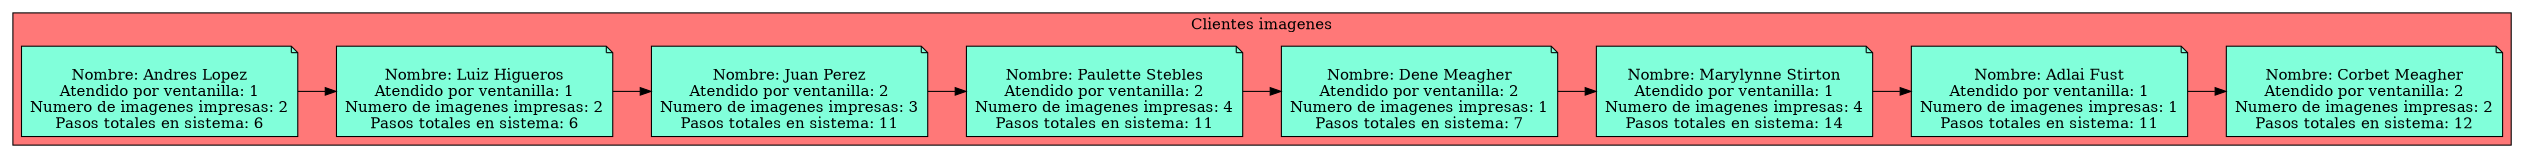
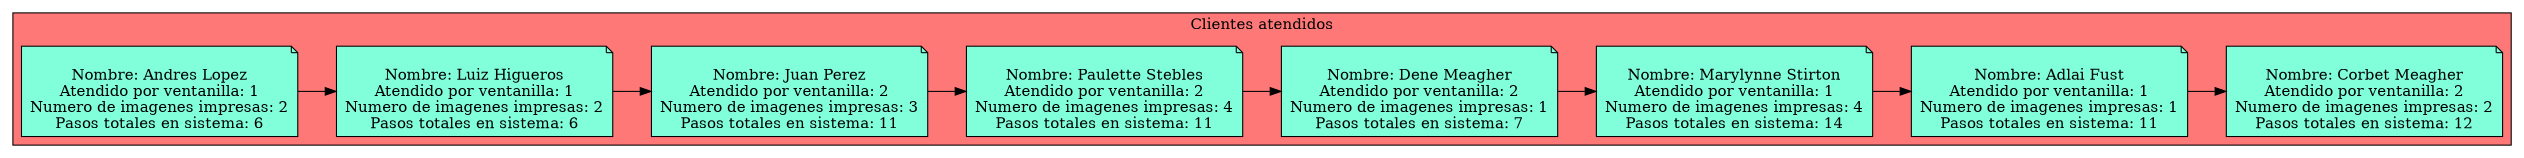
(1262, 25) -> (1262, 25)
